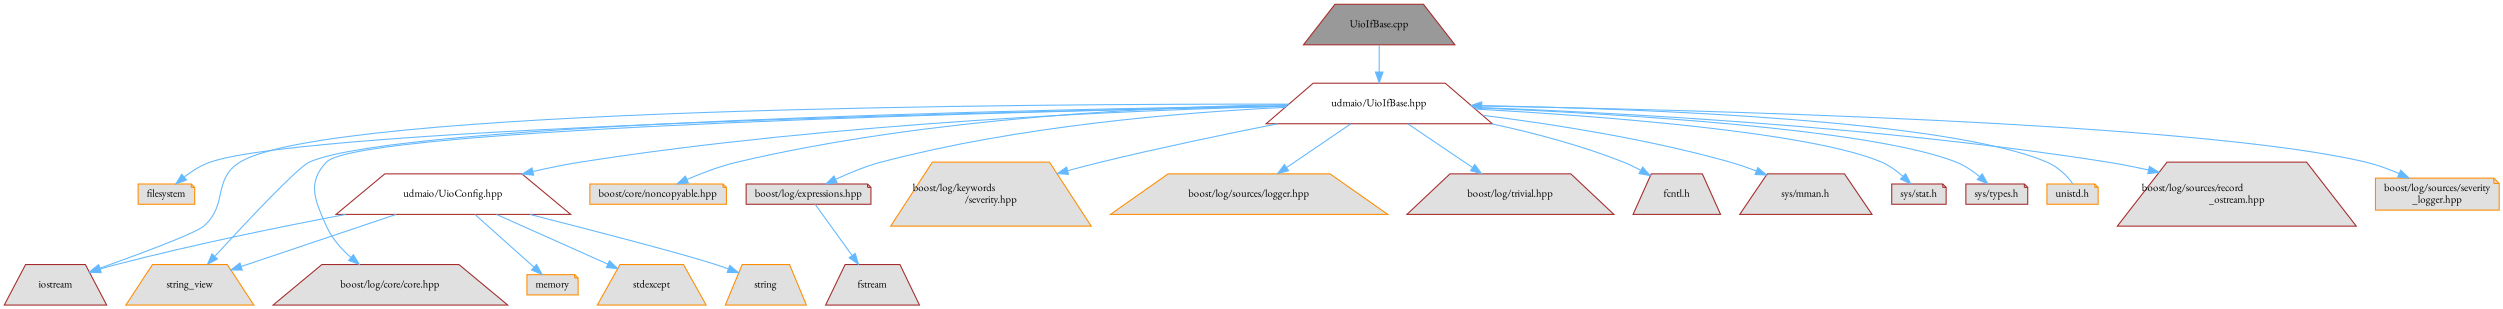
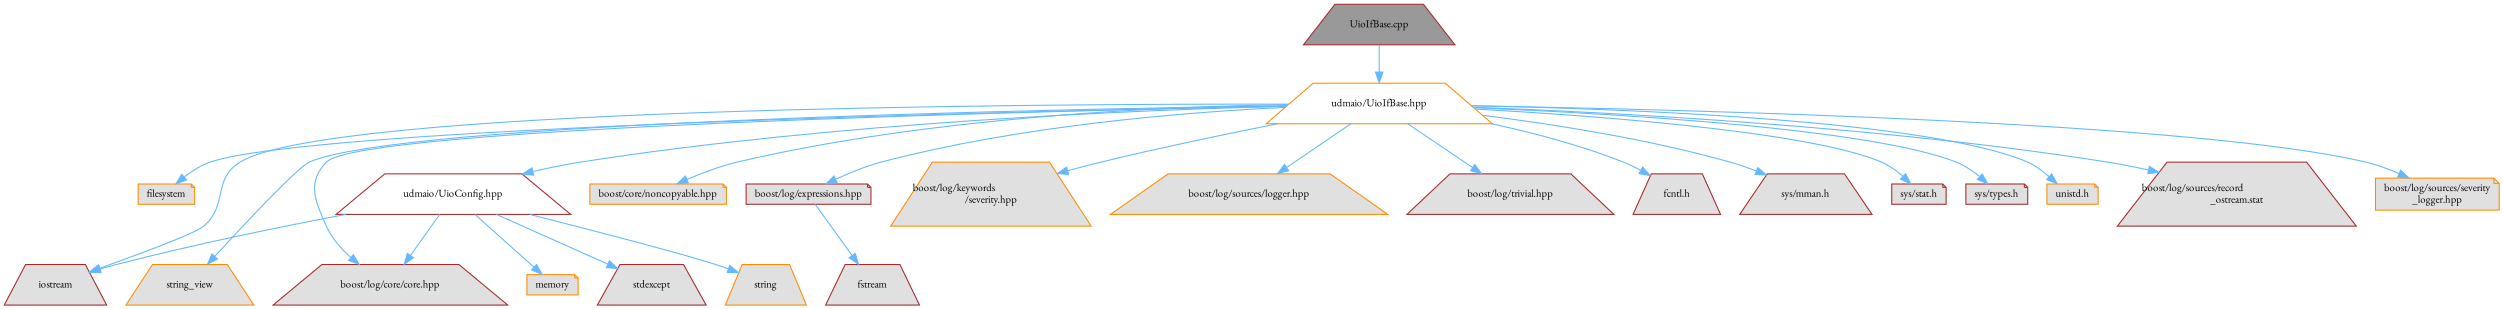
(1379, 103) -> (1379, 103)
(1783, 119) -> (1764, 119)
(2237, 194) -> (2237, 194)
(319, 240) -> (425, 235)
(652, 285) -> (652, 285)
